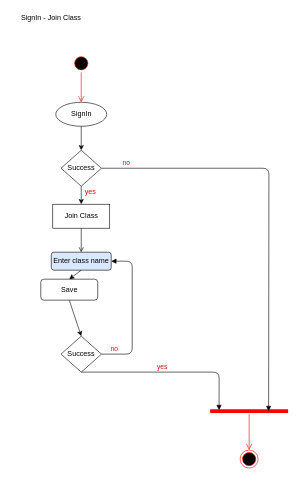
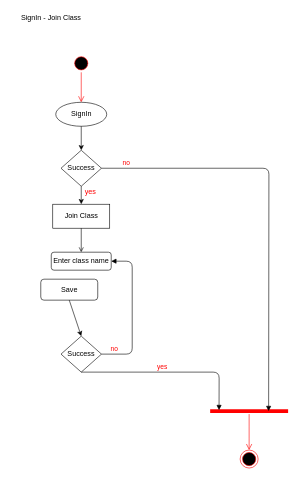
(81, 261) -> (81, 261)
(77, 273) -> none
